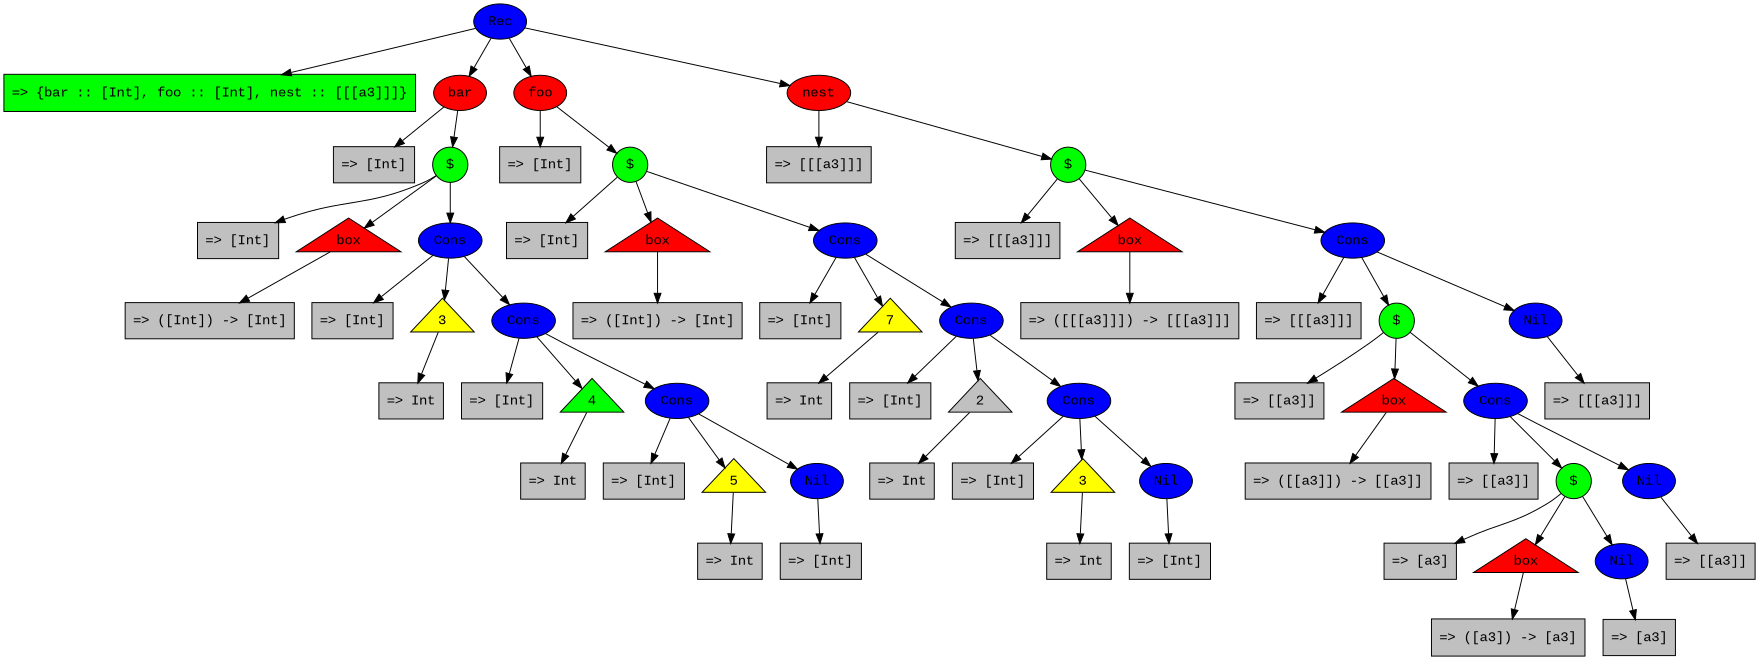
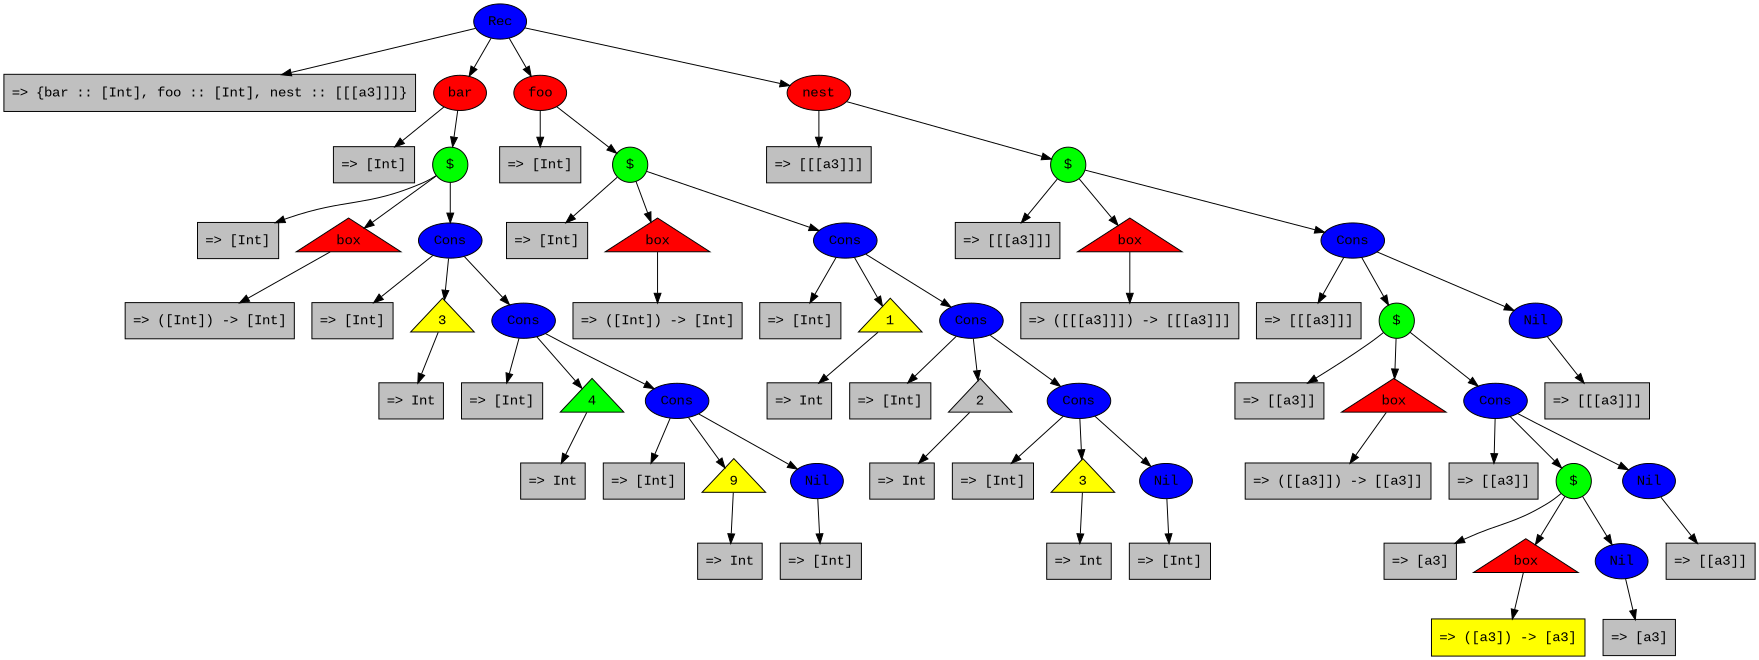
(210, 93) -> (210, 93)
(890, 321) -> (890, 321)
(734, 481) -> (734, 481)
(1508, 638) -> (1508, 638)
